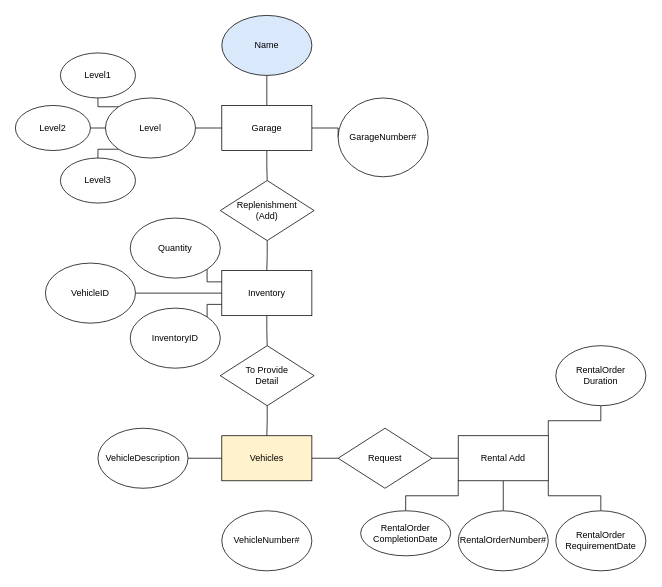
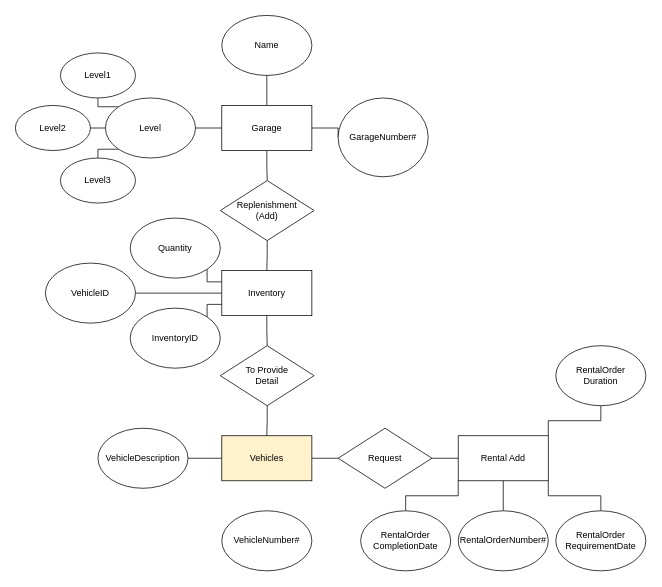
(267, 45) -> (267, 45)
(405, 533) -> (405, 540)
